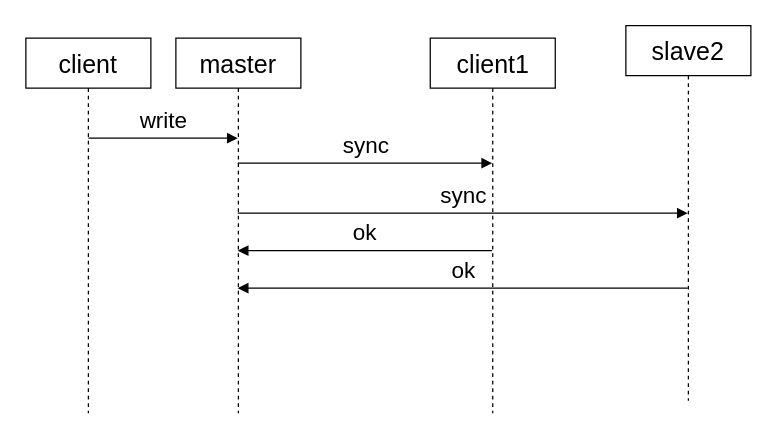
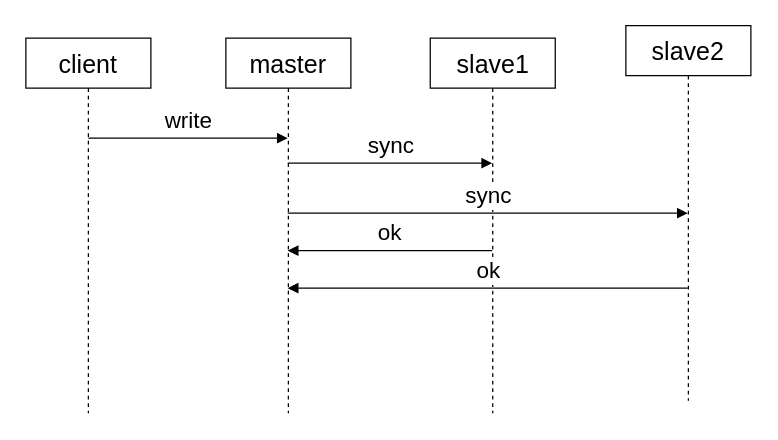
(493, 63) -> (493, 63)
(238, 226) -> (288, 226)
